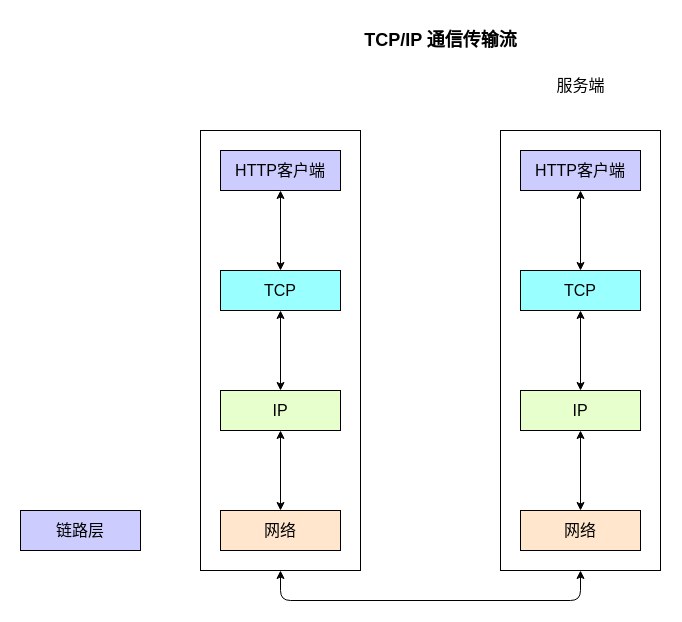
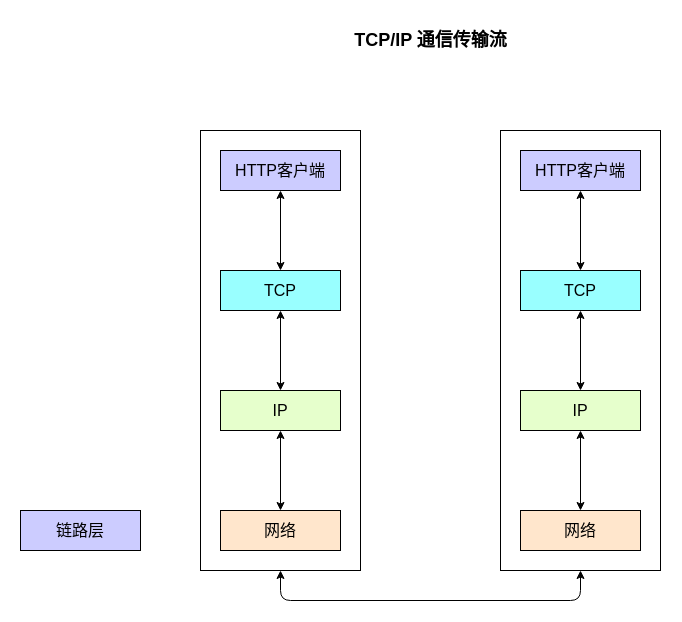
(441, 41) -> (431, 41)
(581, 86) -> none
